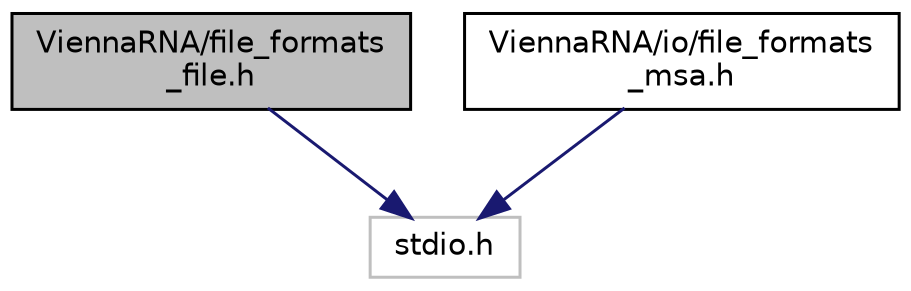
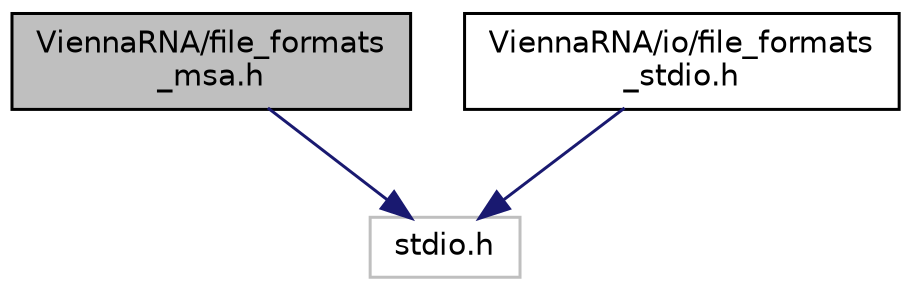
(211, 61) -> (211, 61)
(682, 61) -> (682, 61)
